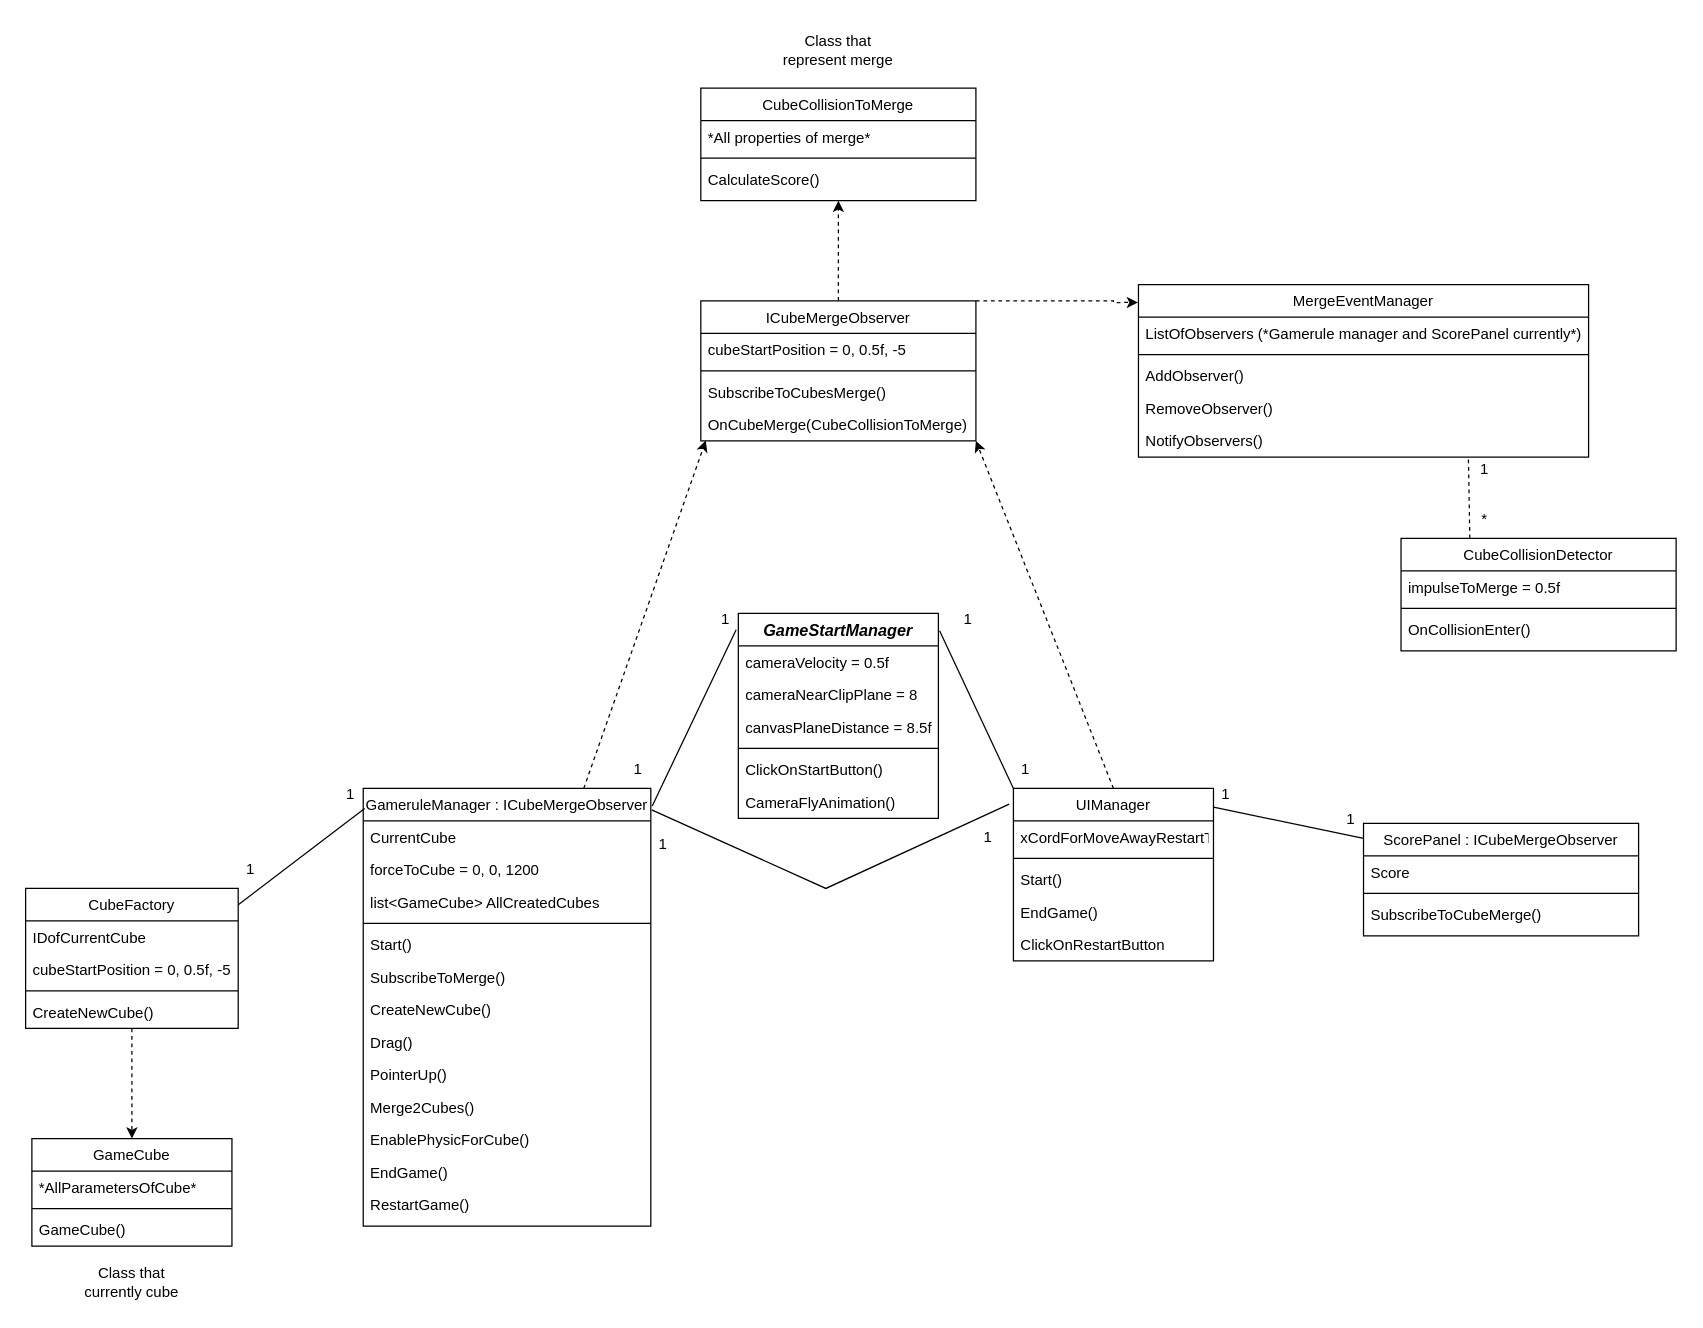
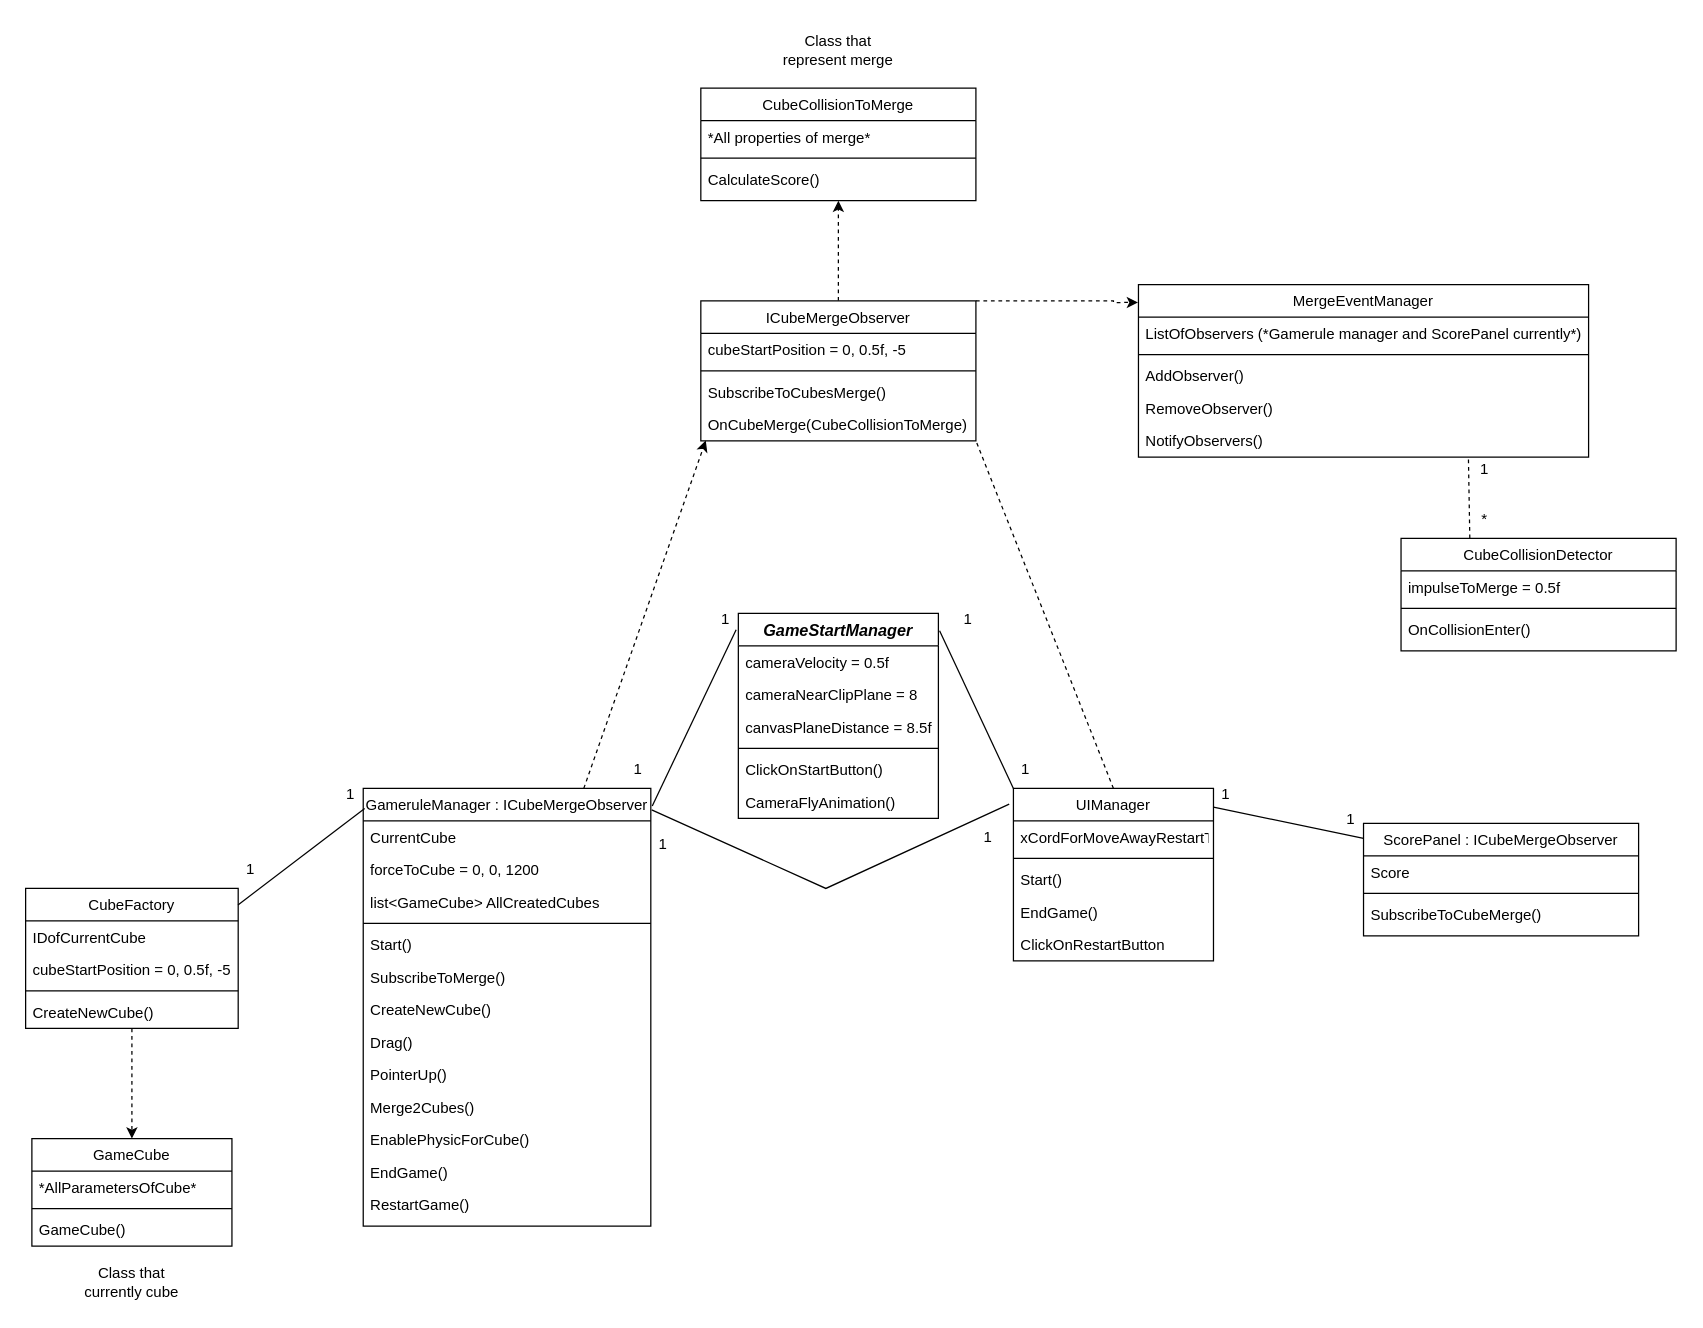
(979, 450) -> (978, 446)
